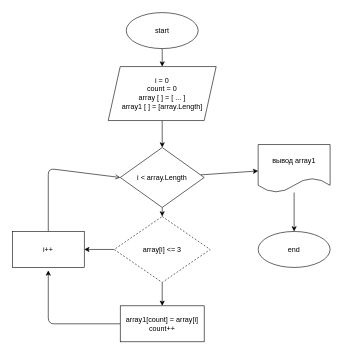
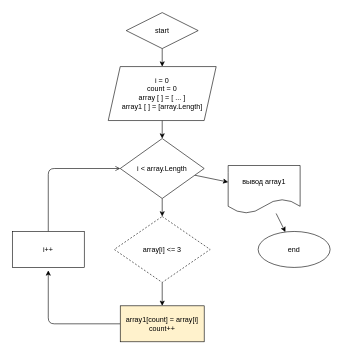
(162, 30) -> (162, 30)
(294, 168) -> (264, 189)
(162, 177) -> (162, 168)
(101, 249) -> none
(162, 324) -> (162, 324)
